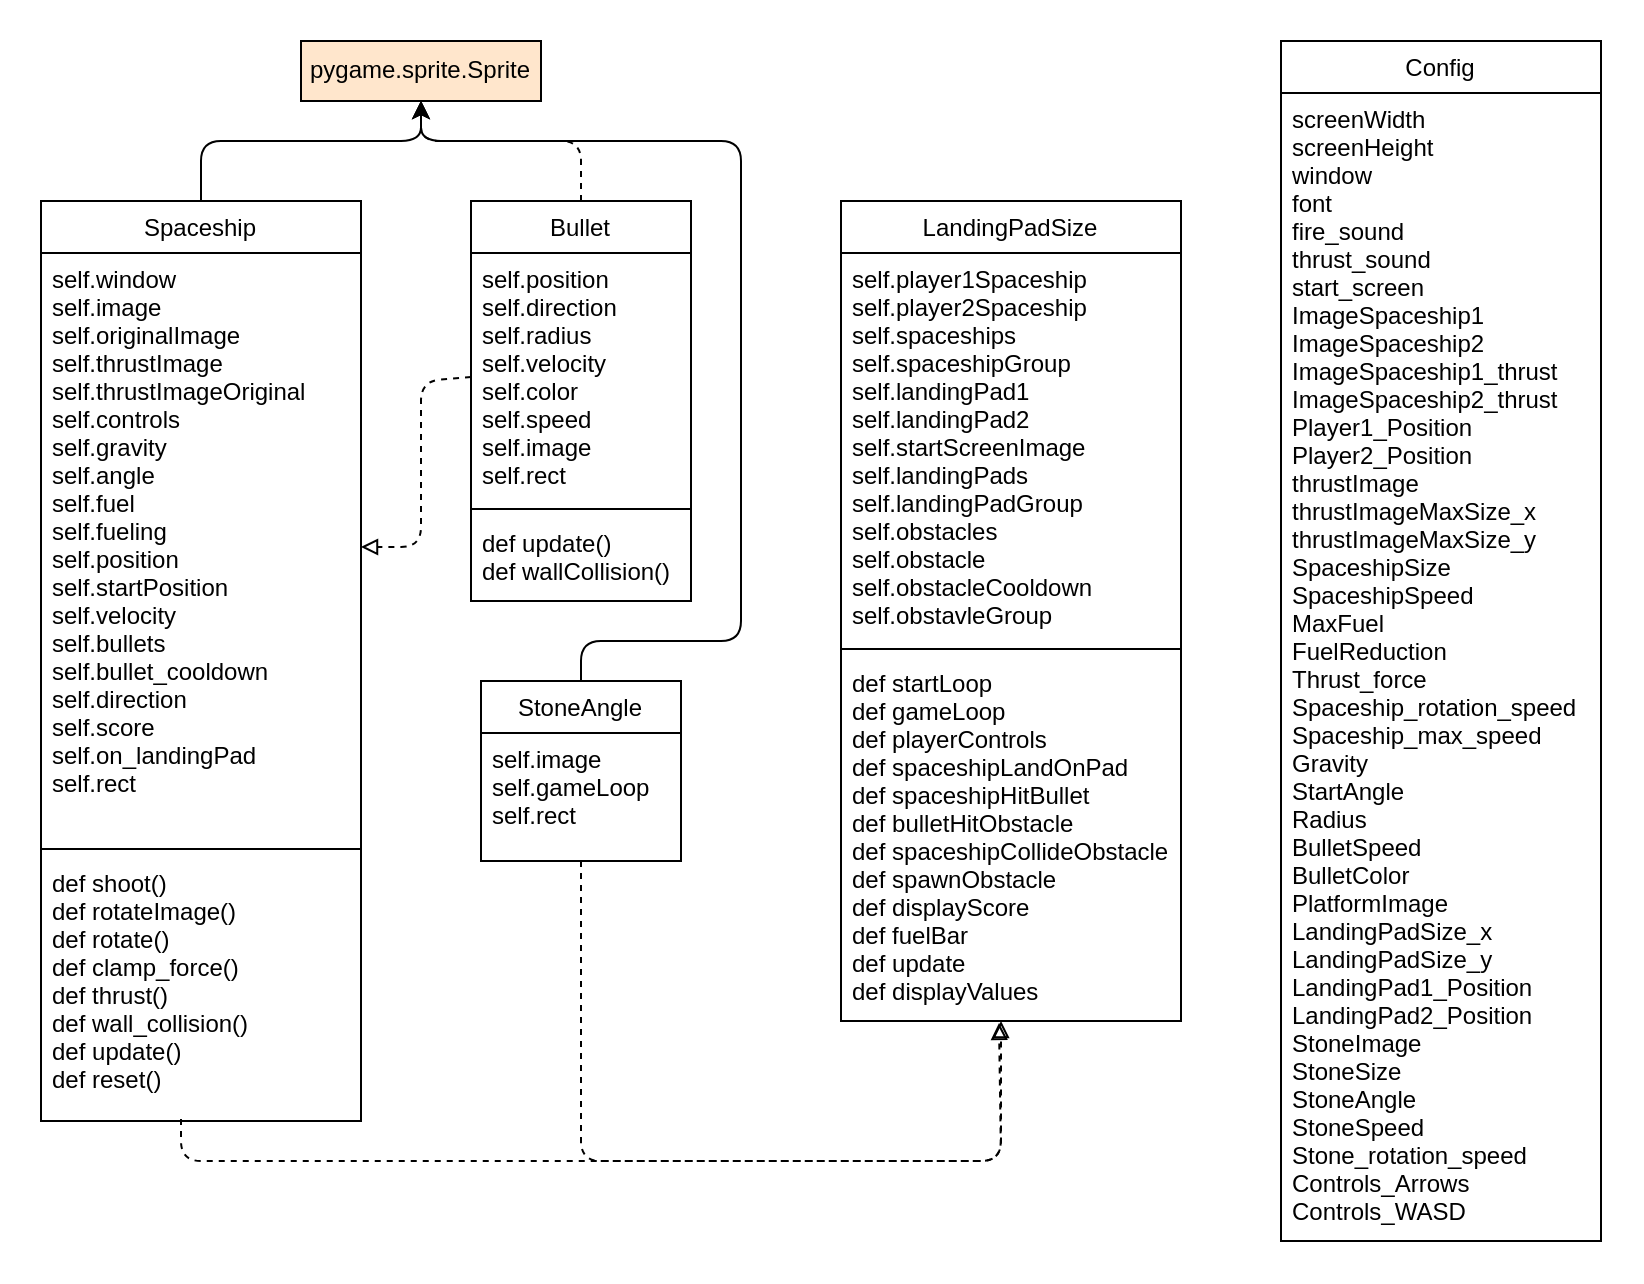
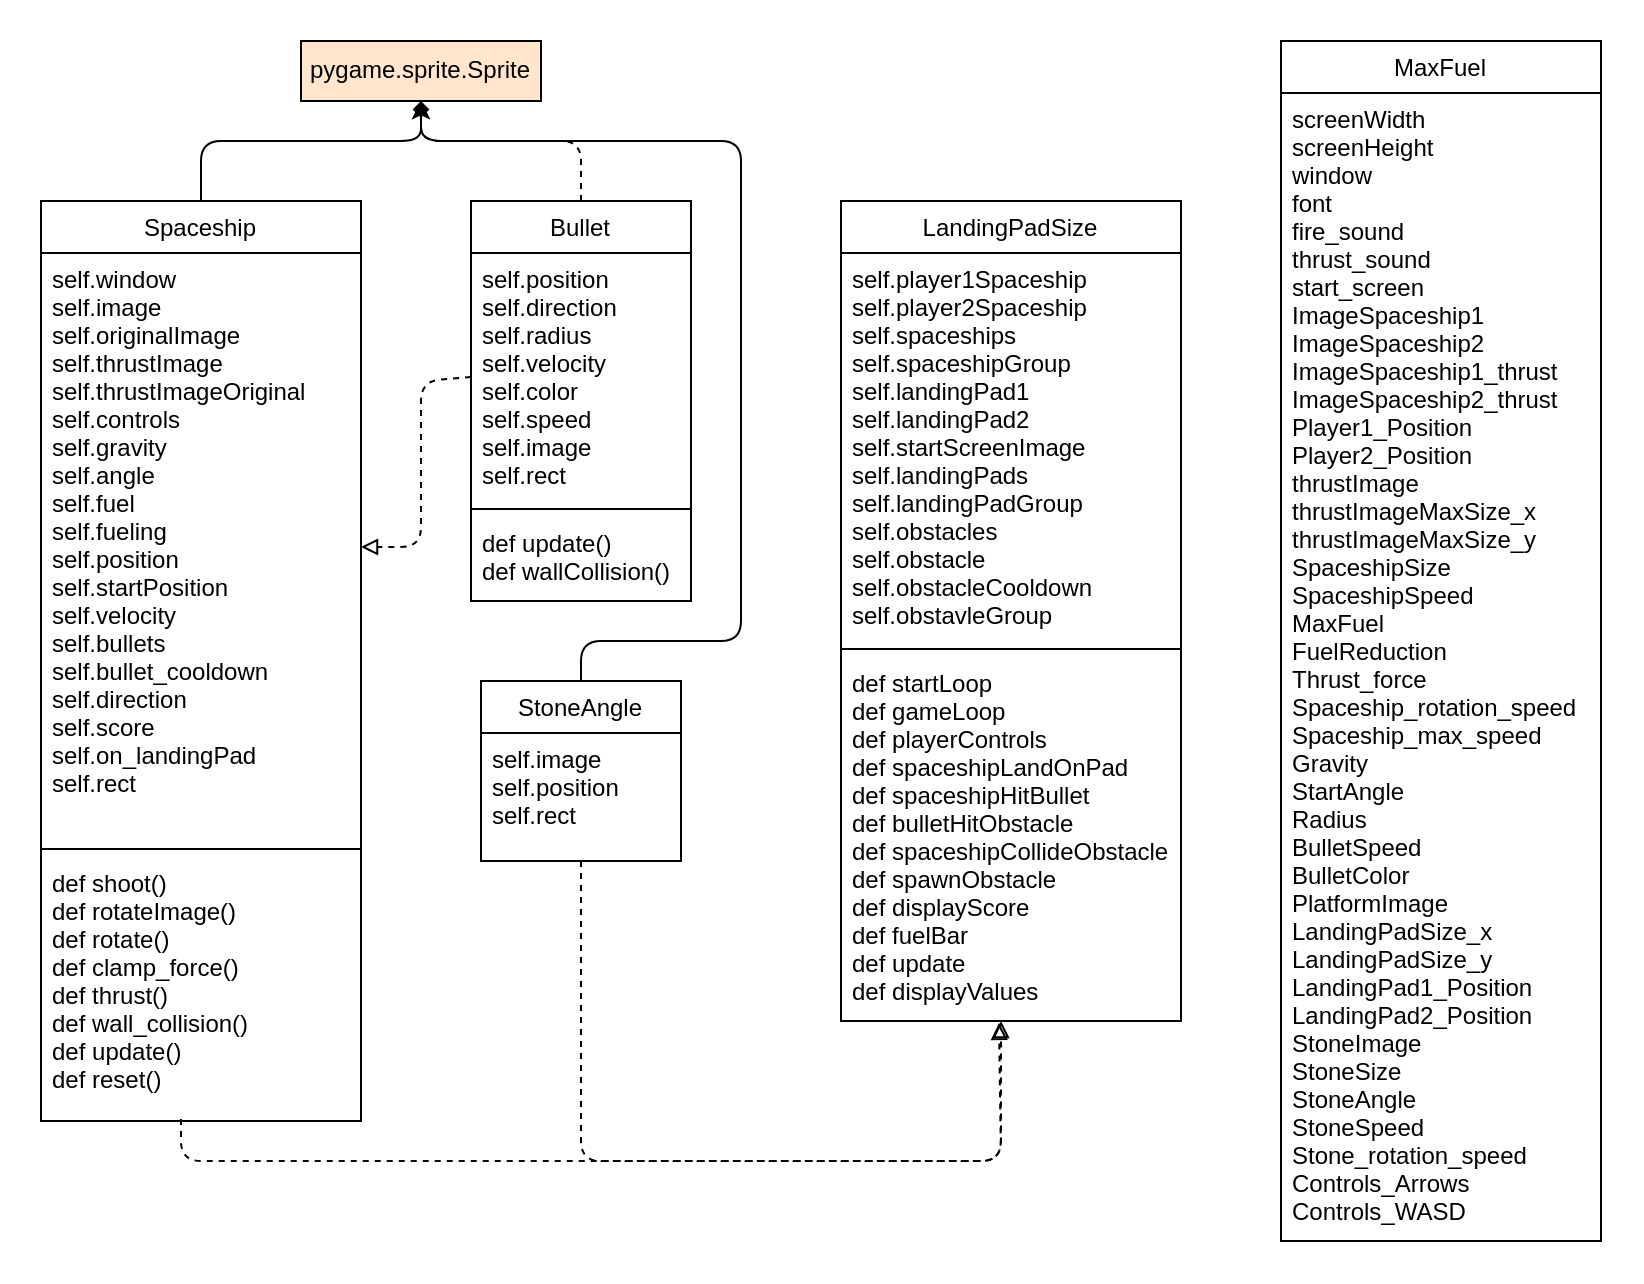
(1440, 68) -> (1440, 68)
(414, 139) -> (414, 139)
(550, 760) -> (550, 760)
